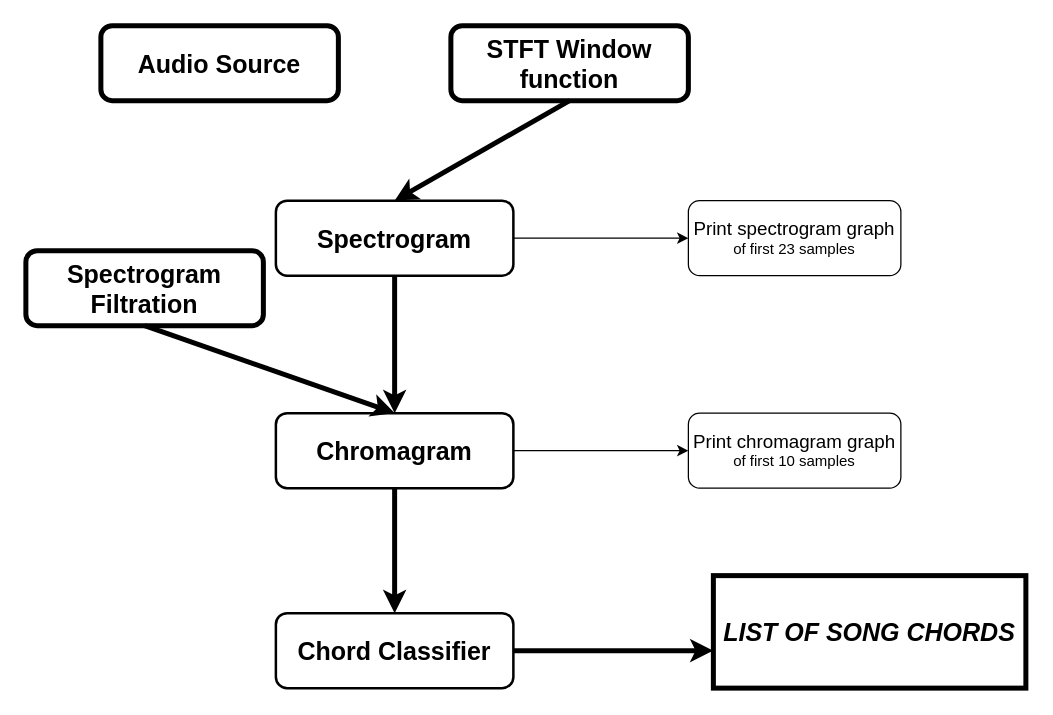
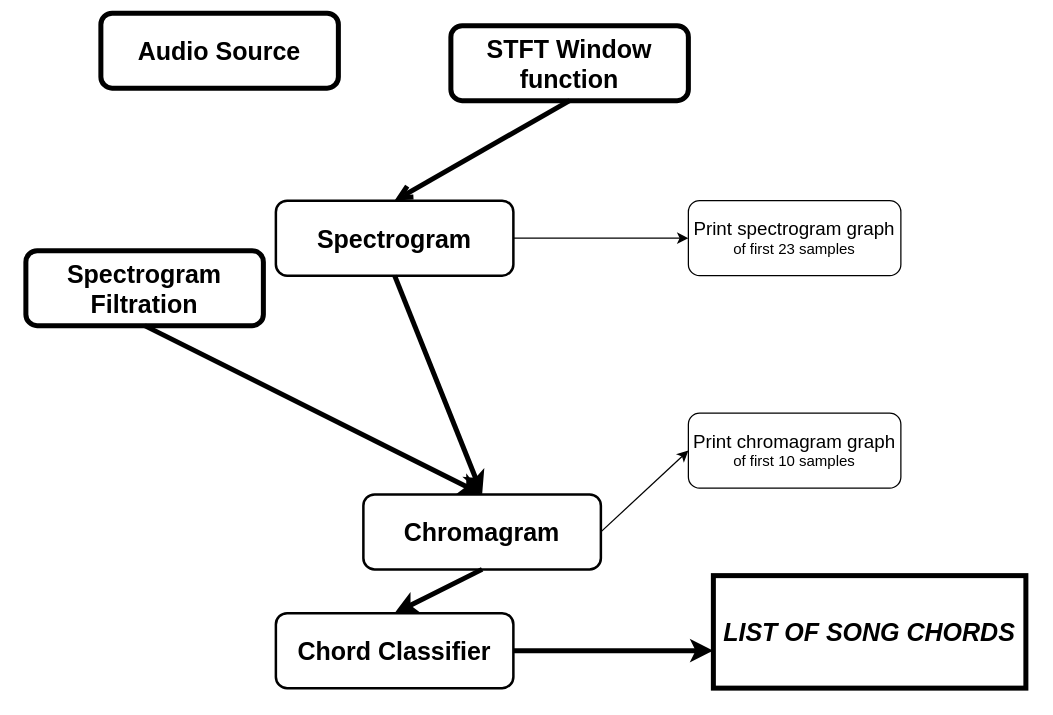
(219, 63) -> (219, 51)
(410, 192) -> (410, 192)
(394, 451) -> (482, 532)
